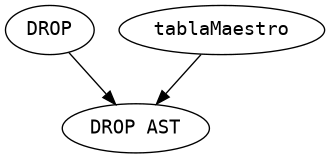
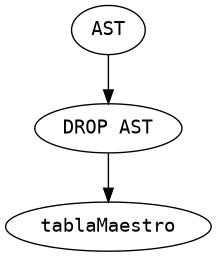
(50, 30) -> (108, 30)
(183, 74) -> (108, 171)
